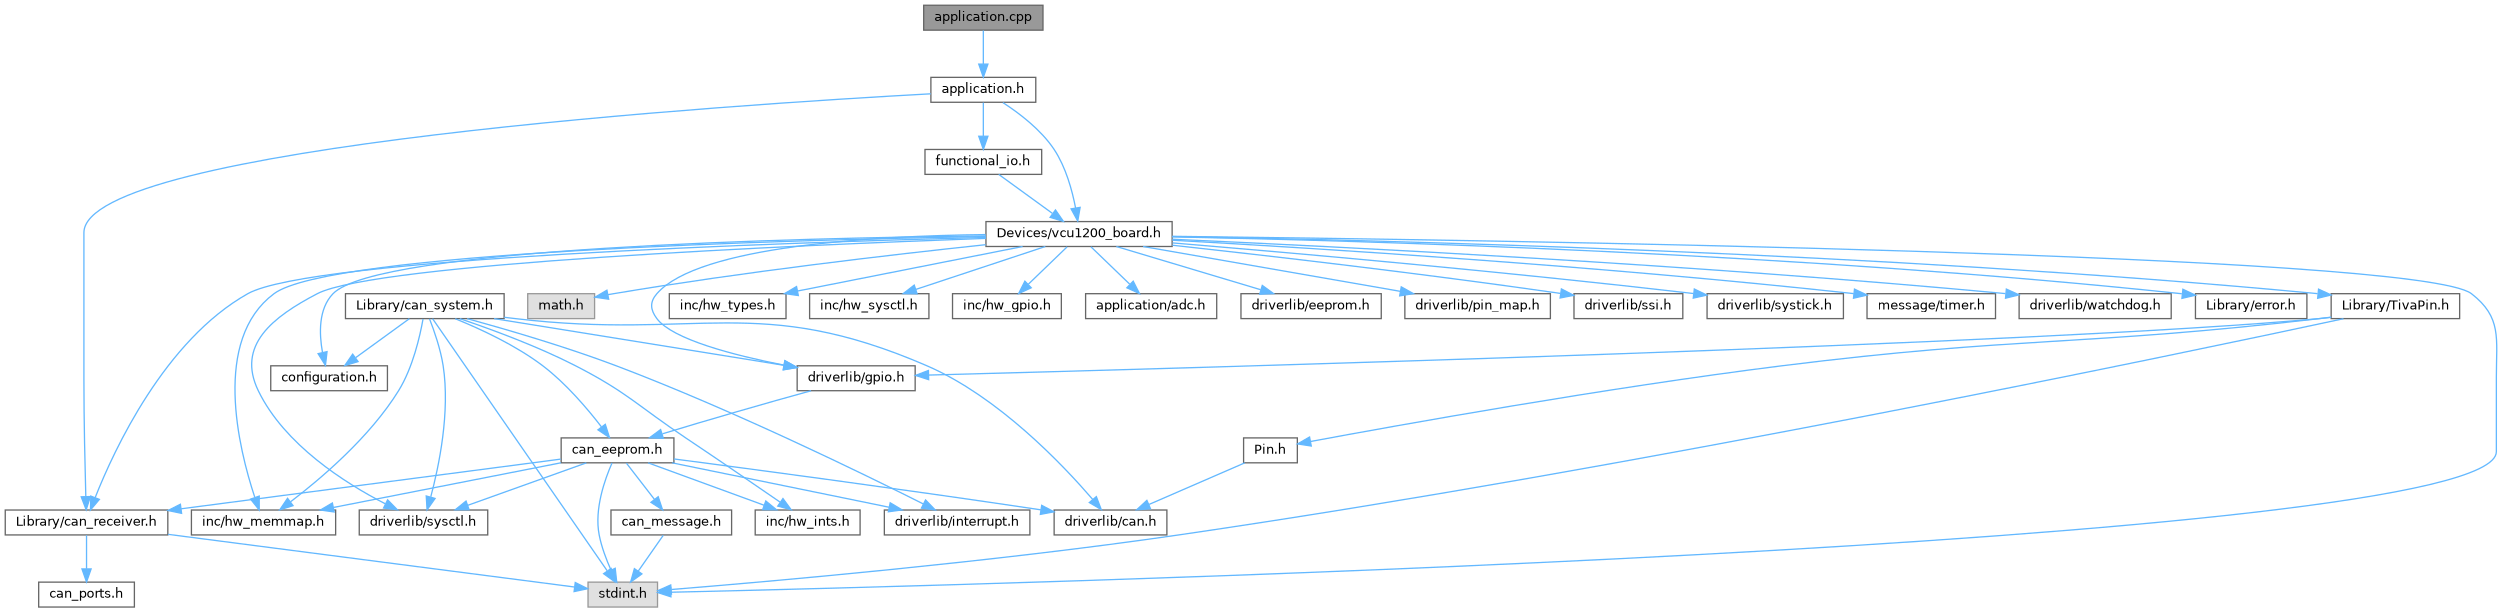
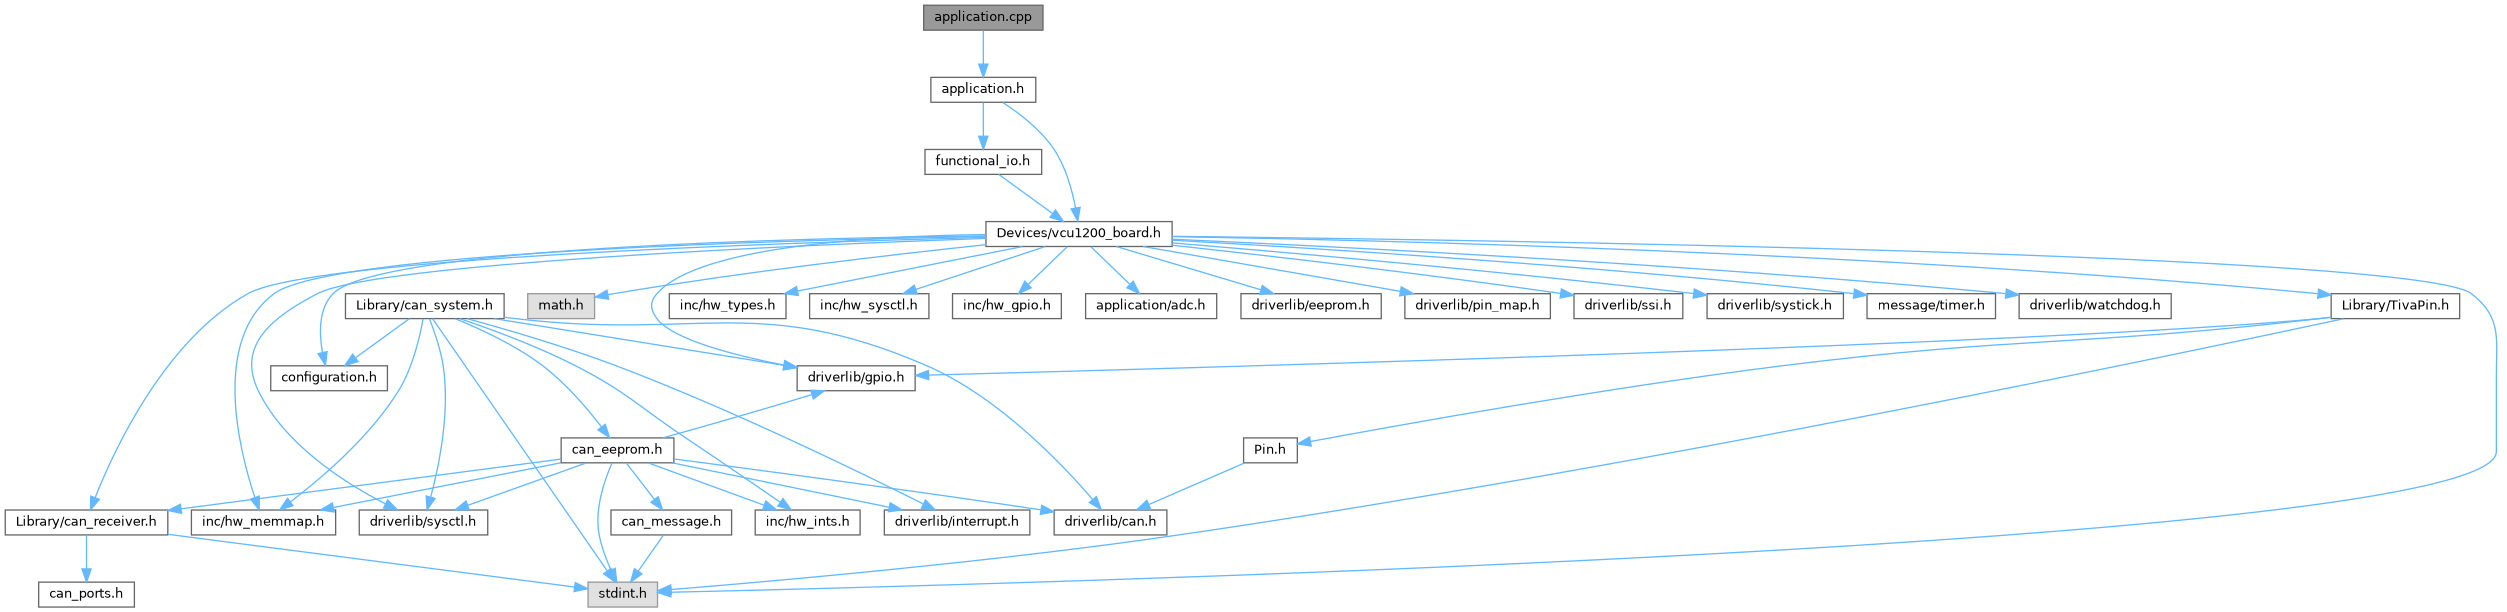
(366, 144) -> none
(2251, 306) -> none
(744, 410) -> (726, 420)
